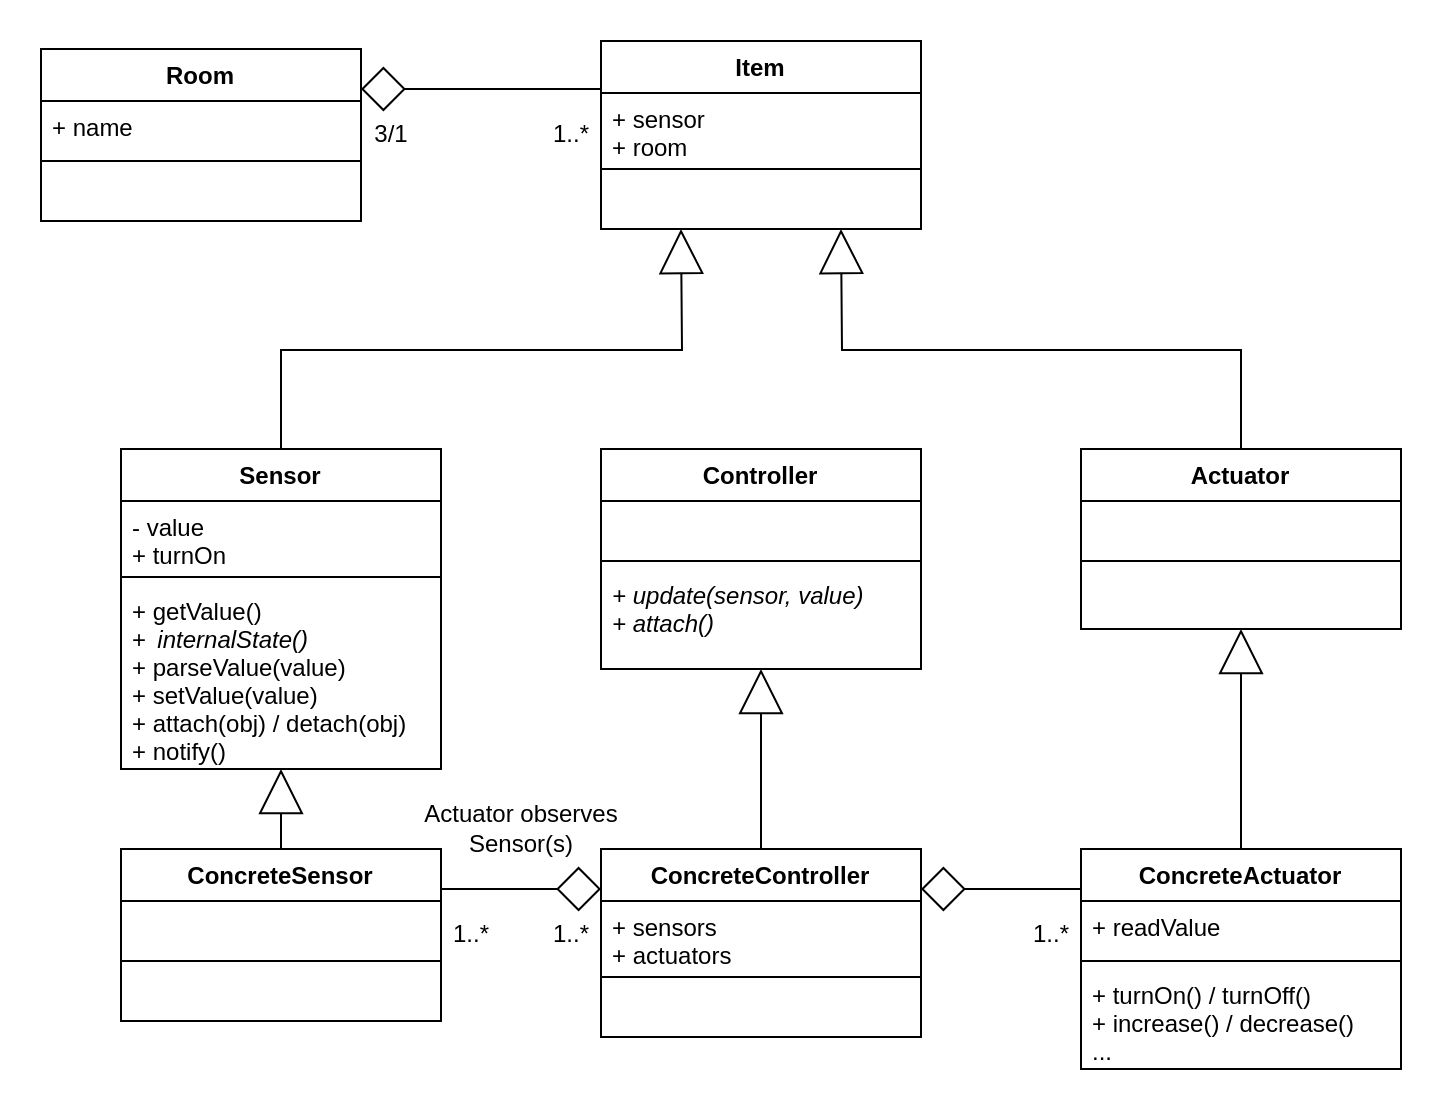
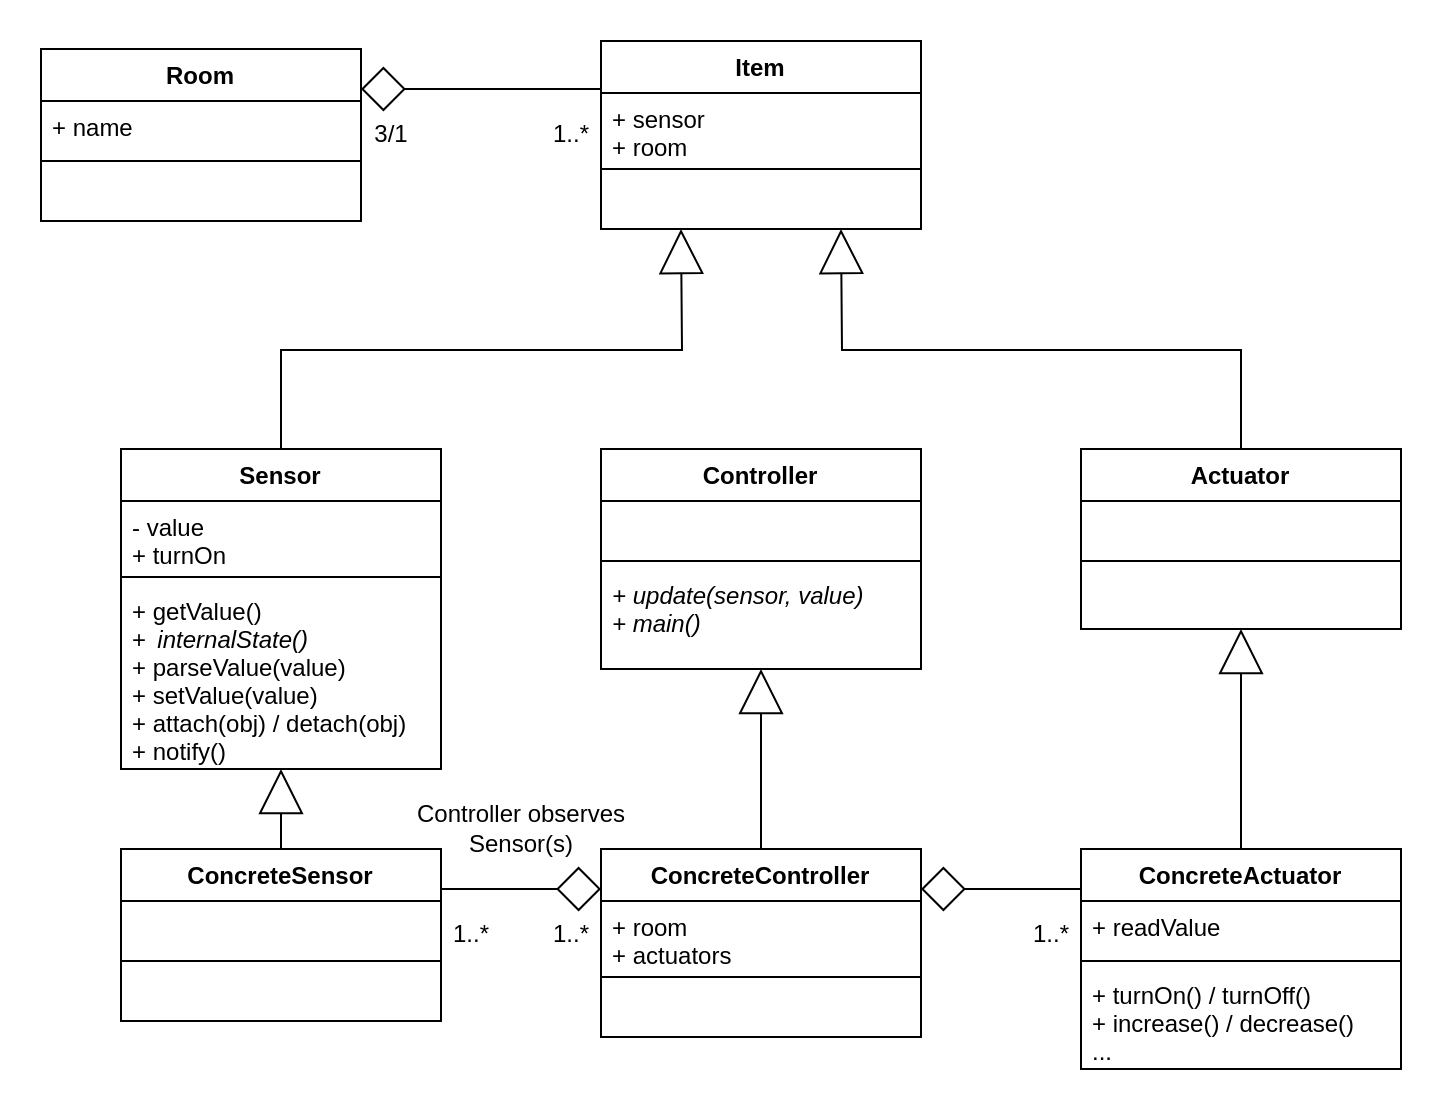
(754, 596) -> (754, 596)
(522, 829) -> (522, 829)
(669, 928) -> (649, 928)
